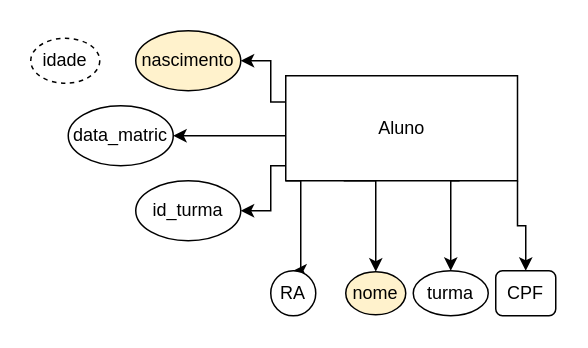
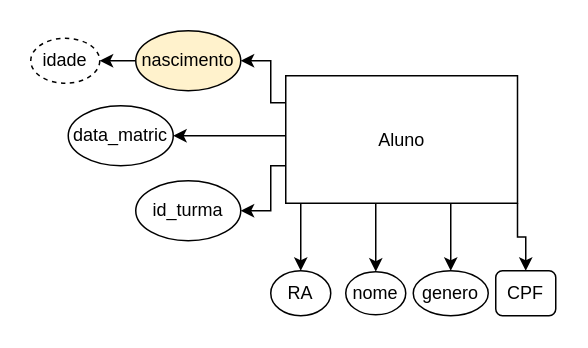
none -> (123, 61)
(402, 128) -> (402, 140)
(293, 293) -> (301, 293)
(376, 293) -> (376, 293)
(451, 293) -> (451, 293)
